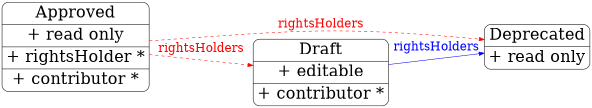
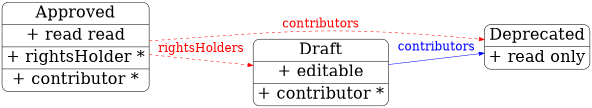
(321, 24) -> (321, 24)
(76, 35) -> (76, 35)
(436, 47) -> (436, 47)
